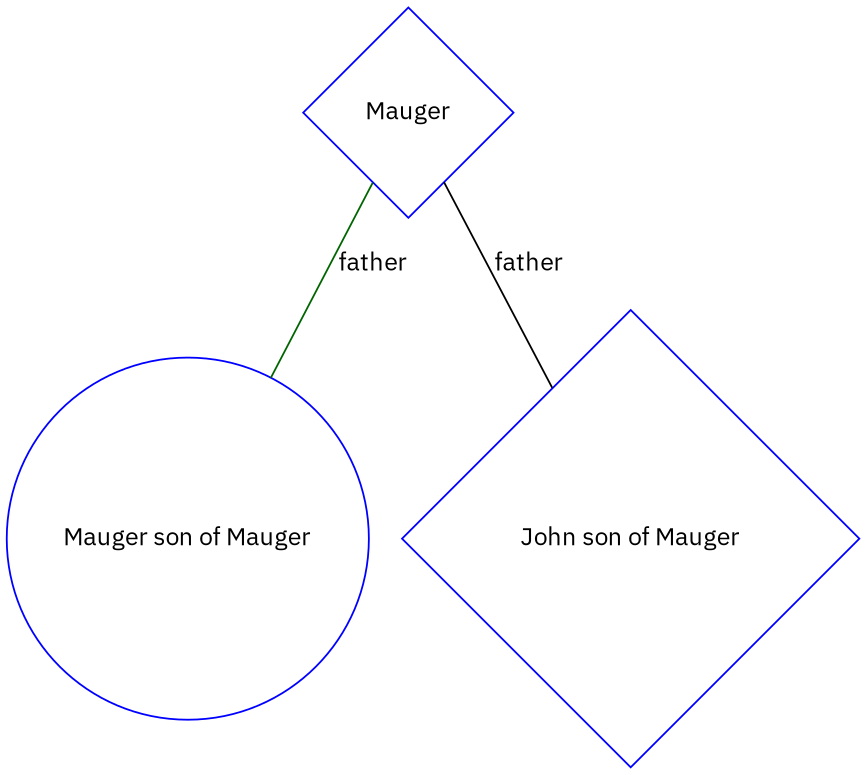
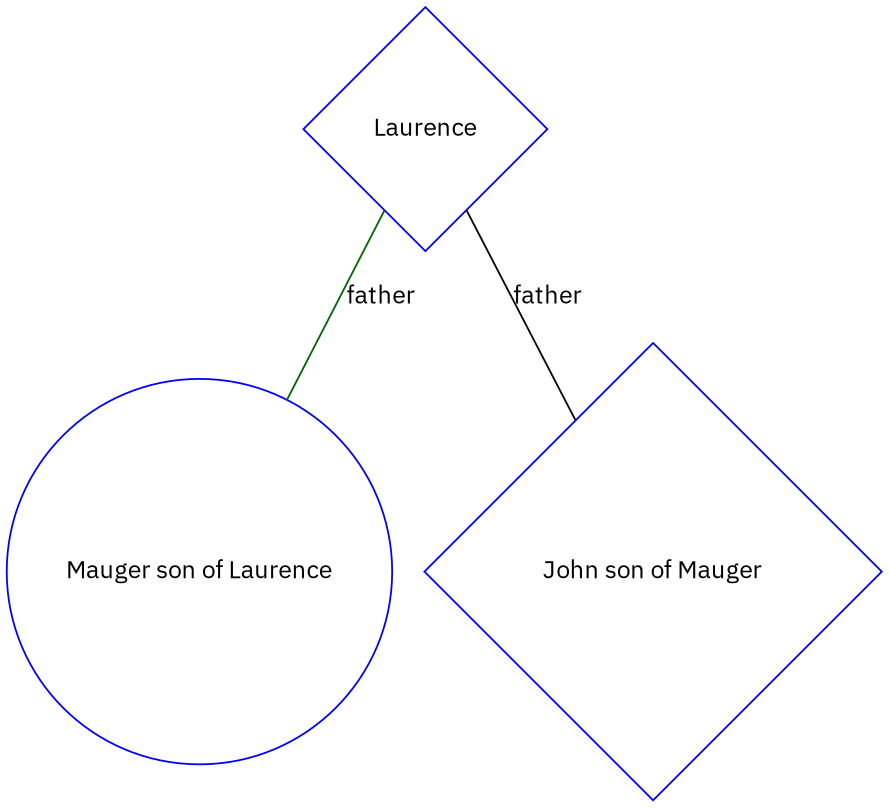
(408, 113) -> (425, 129)
(188, 539) -> (199, 572)
